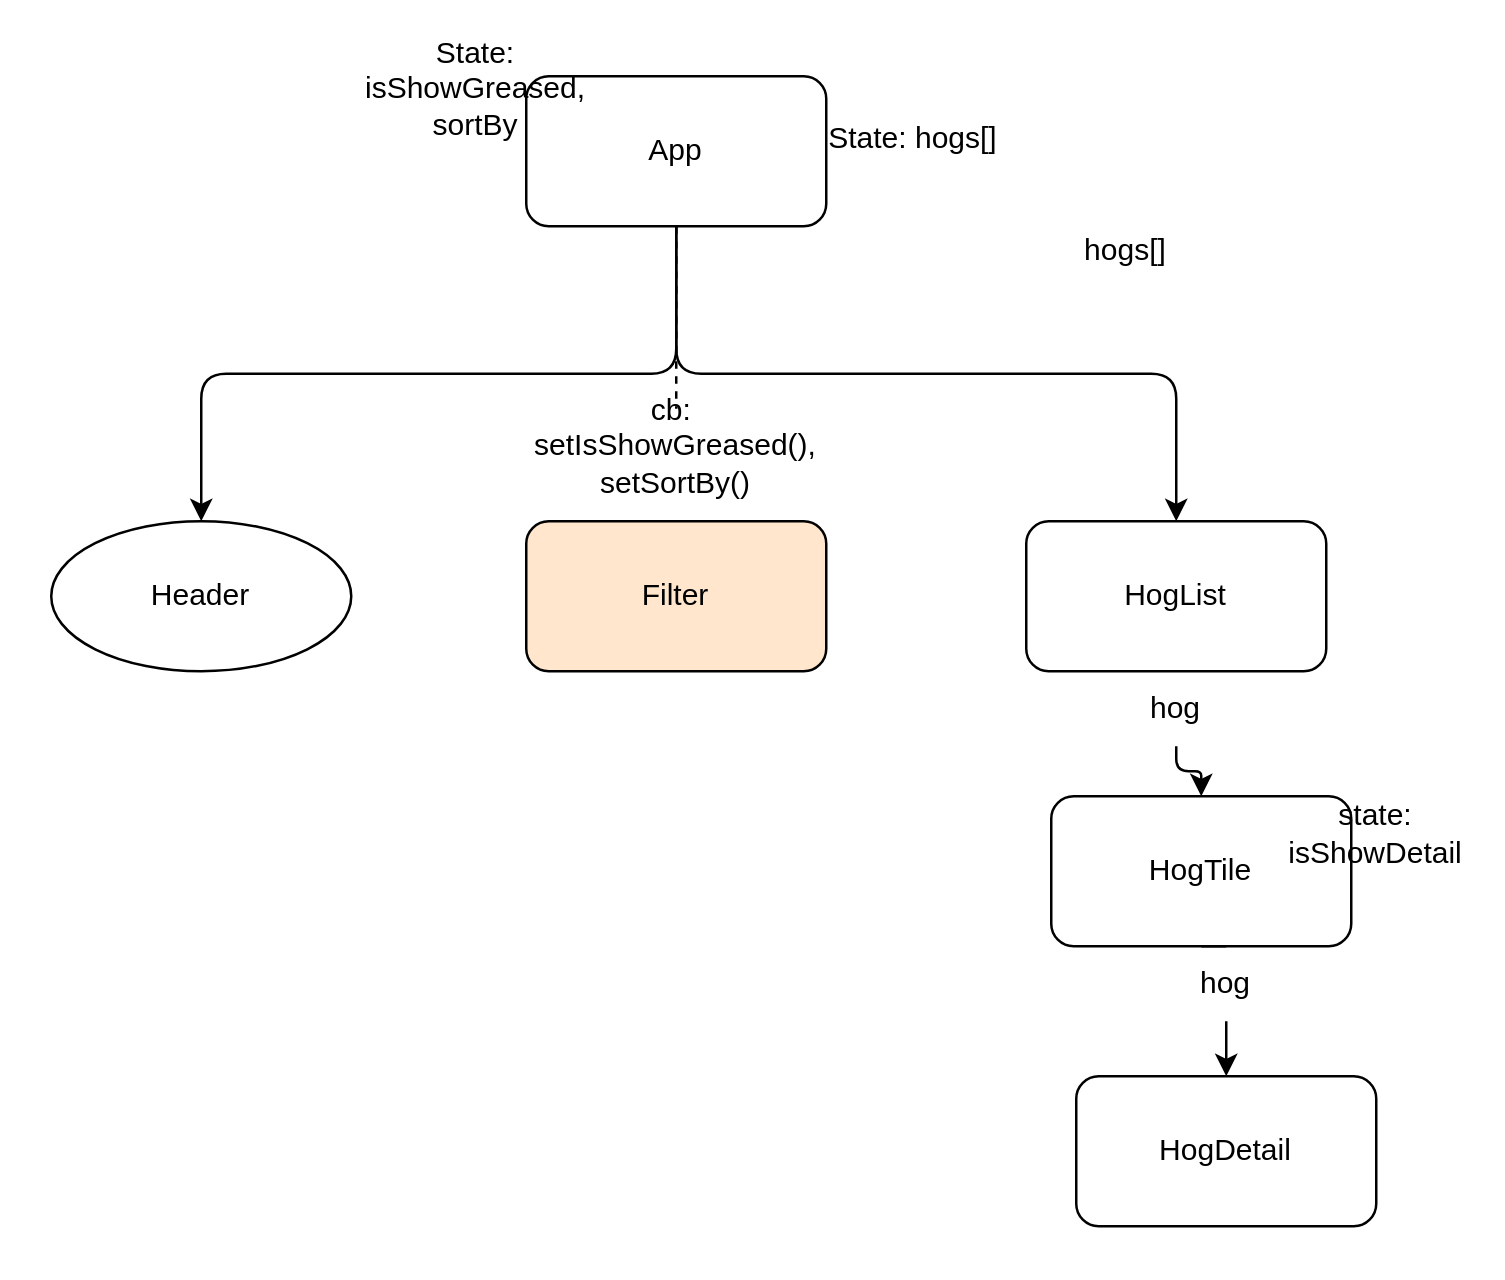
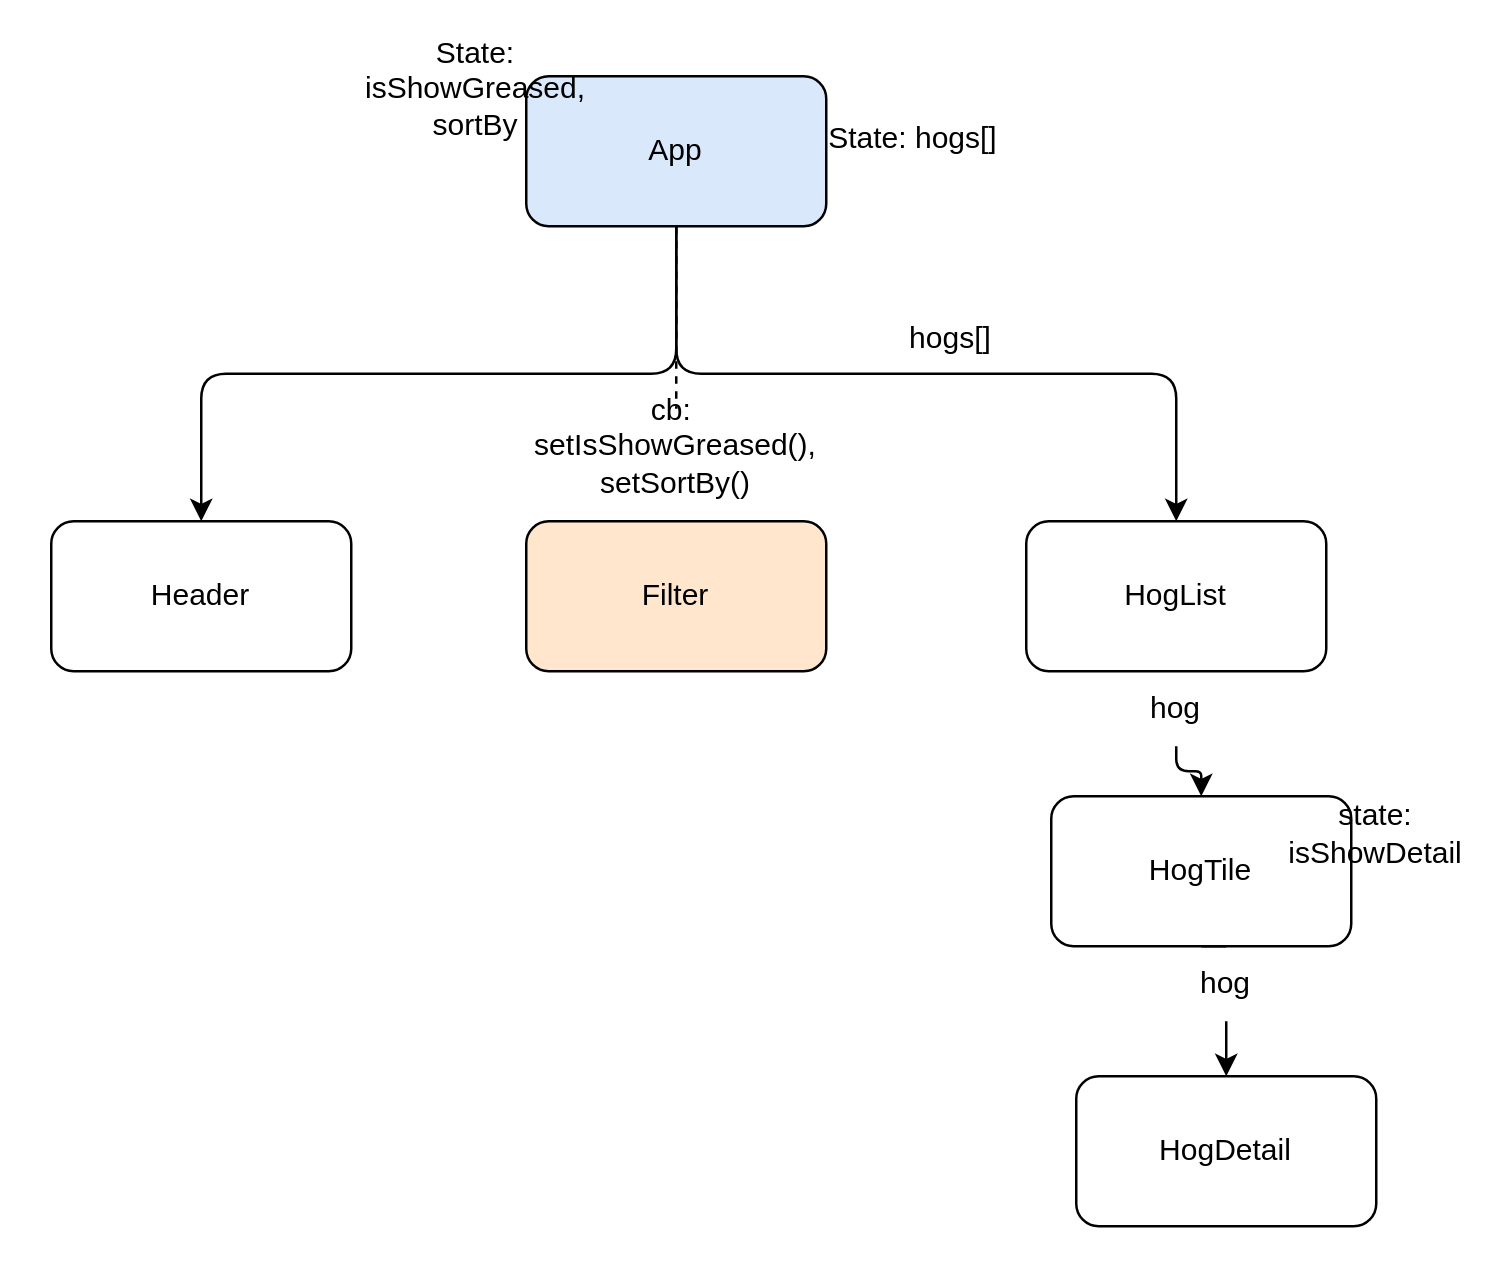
(676, 151) -> (676, 151)
(1126, 251) -> (951, 339)
(201, 596) -> (201, 596)
